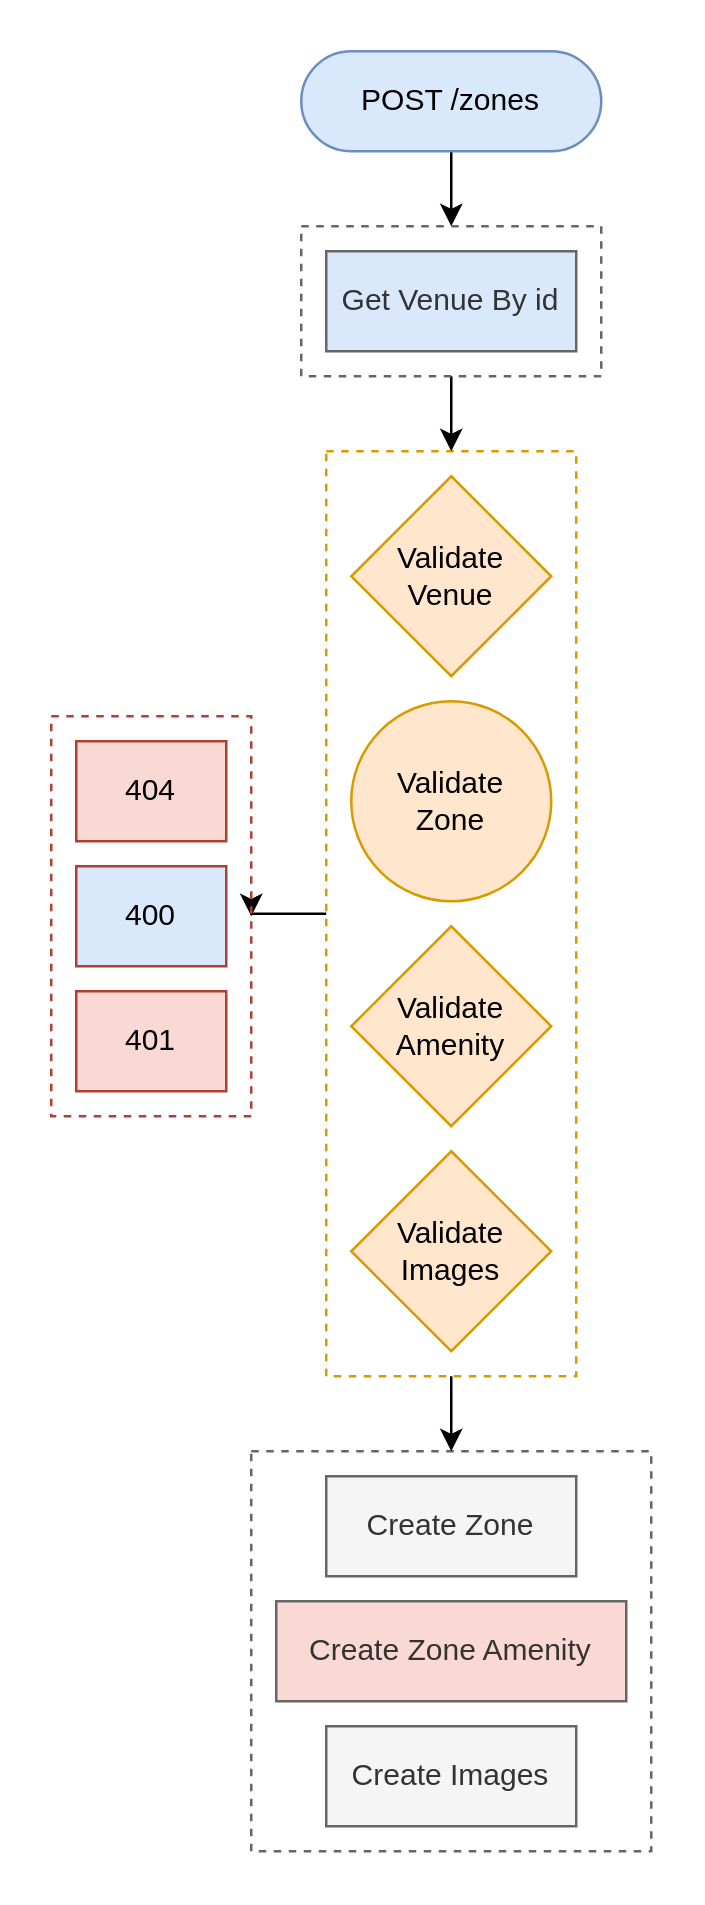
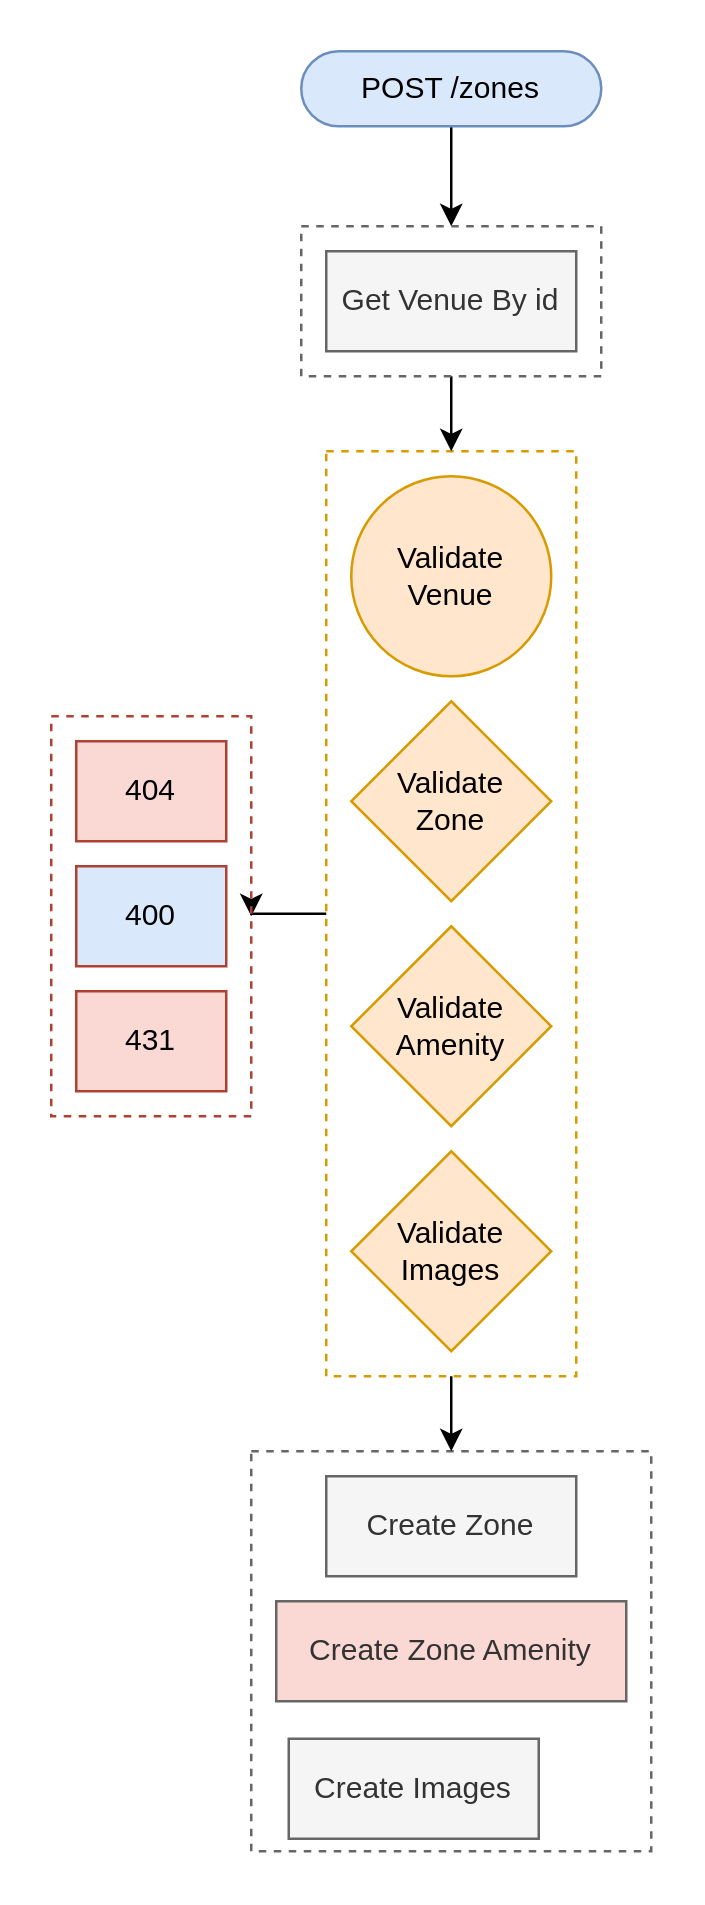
(451, 101) -> (451, 89)
(451, 301) -> (451, 301)
(451, 576) -> (451, 576)
(451, 801) -> (451, 801)
(151, 1041) -> (151, 1041)
(451, 1776) -> (414, 1789)
